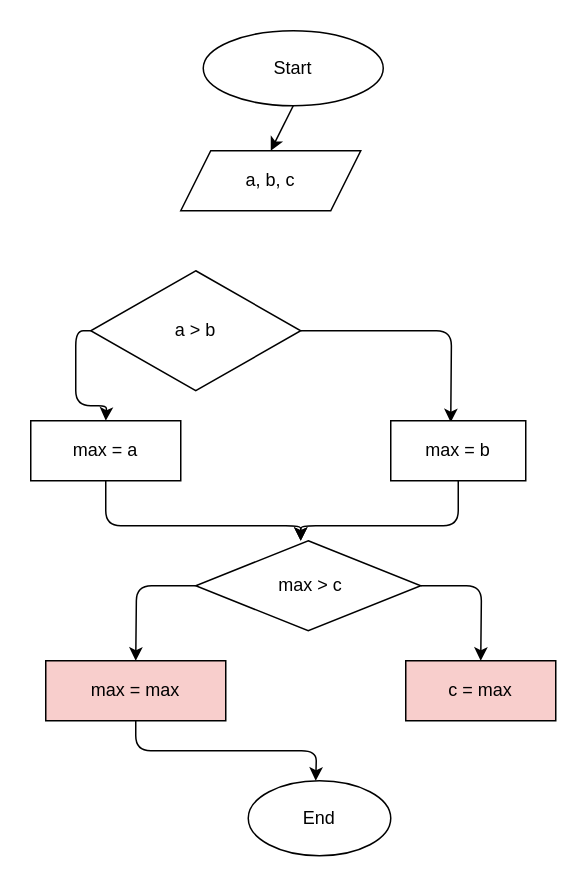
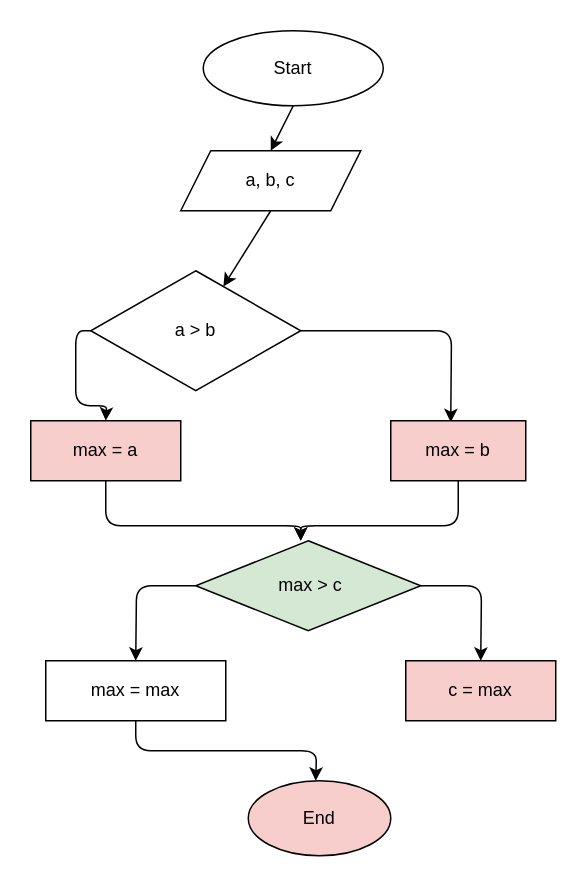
none -> (250, 244)
(106, 451) -> (106, 451)
(458, 451) -> (458, 451)
(308, 586) -> (308, 586)
(136, 691) -> (136, 691)
(320, 818) -> (320, 818)
